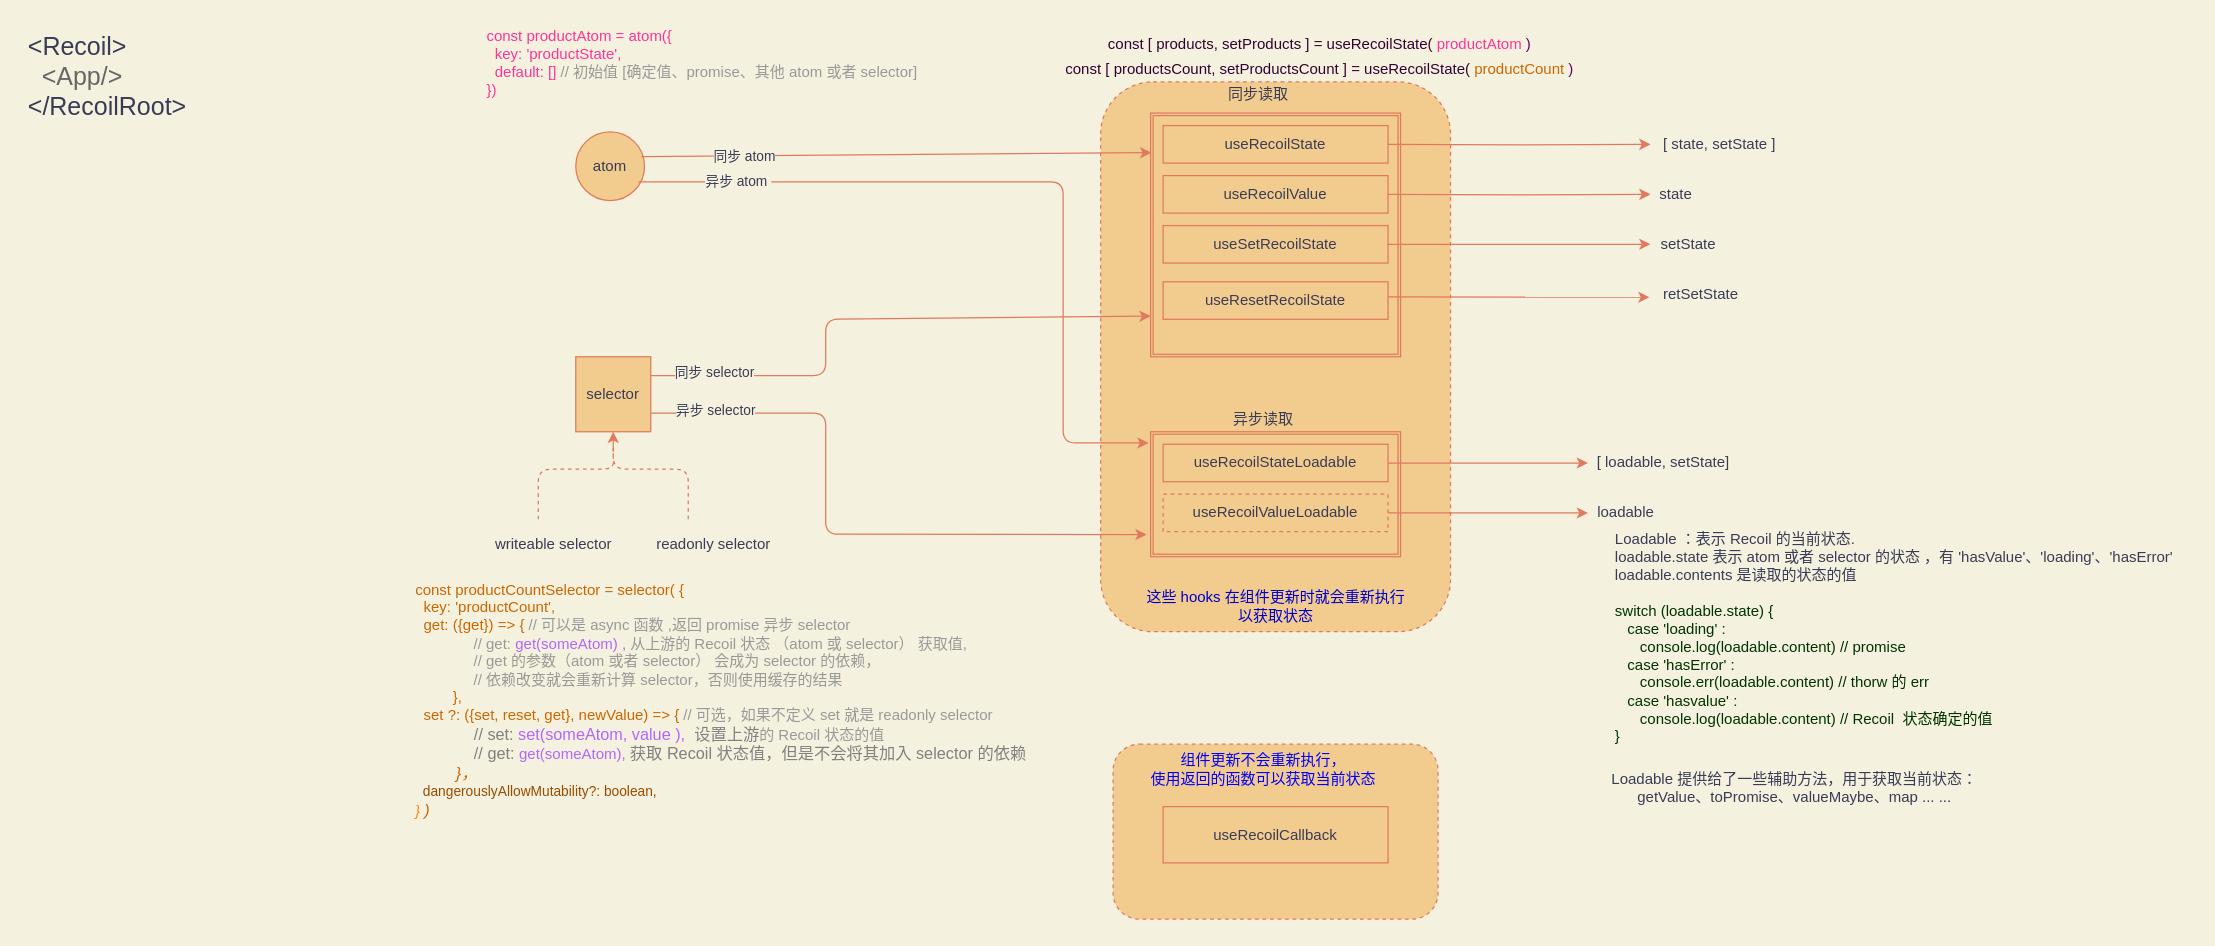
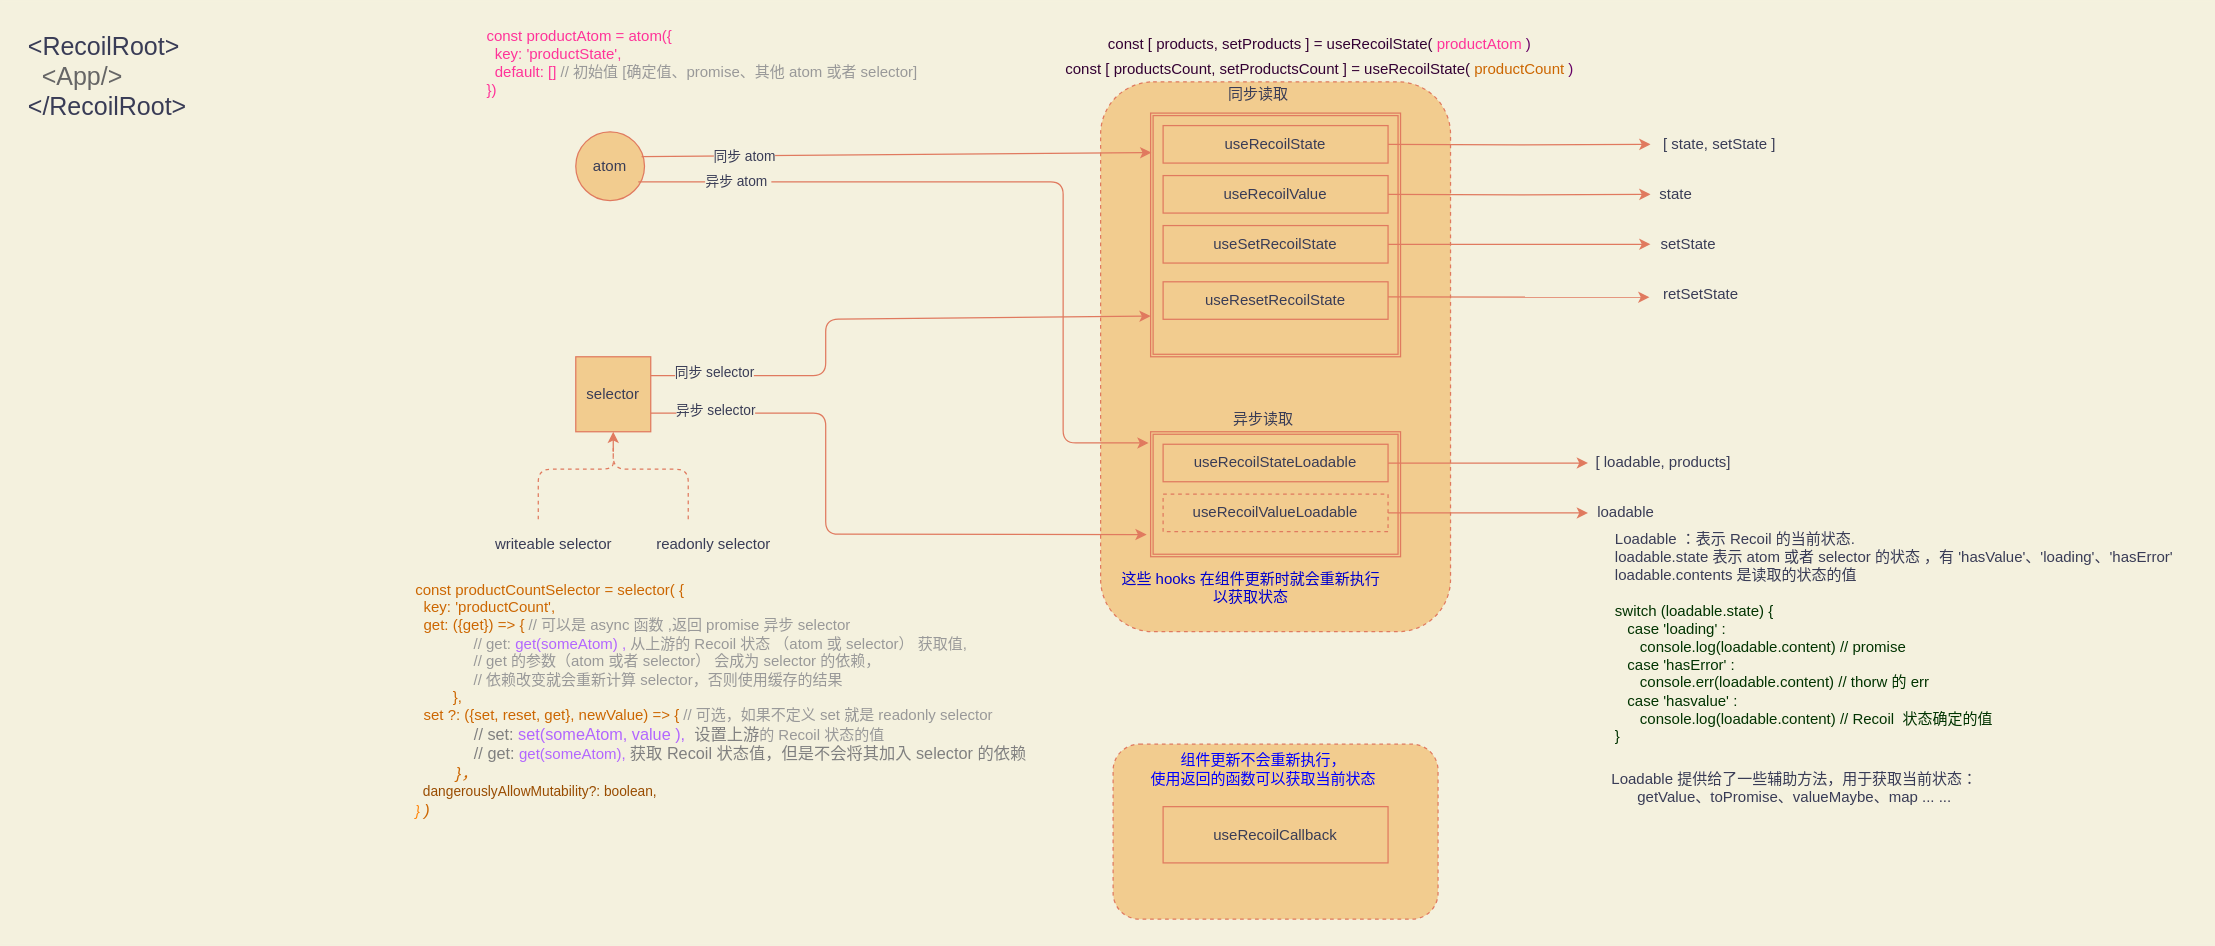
(79, 76) -> (79, 76)
(1664, 463) -> (1664, 463)
(1276, 607) -> (1251, 588)
